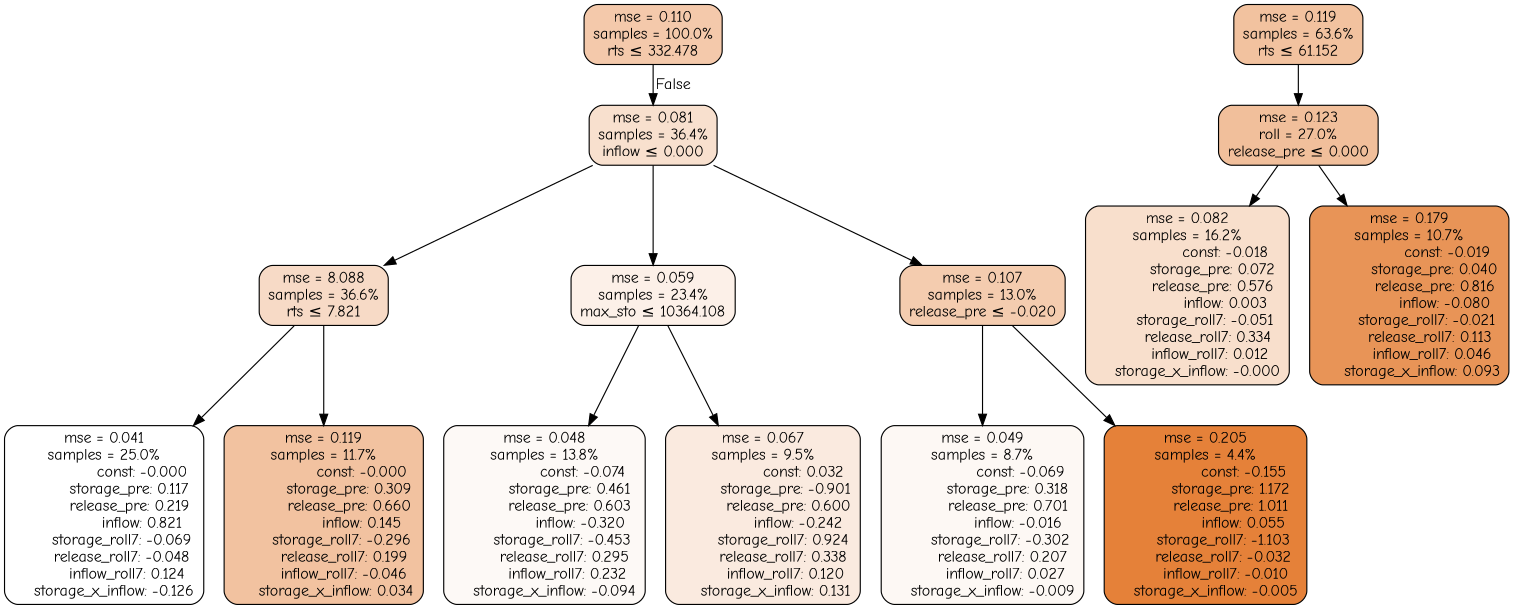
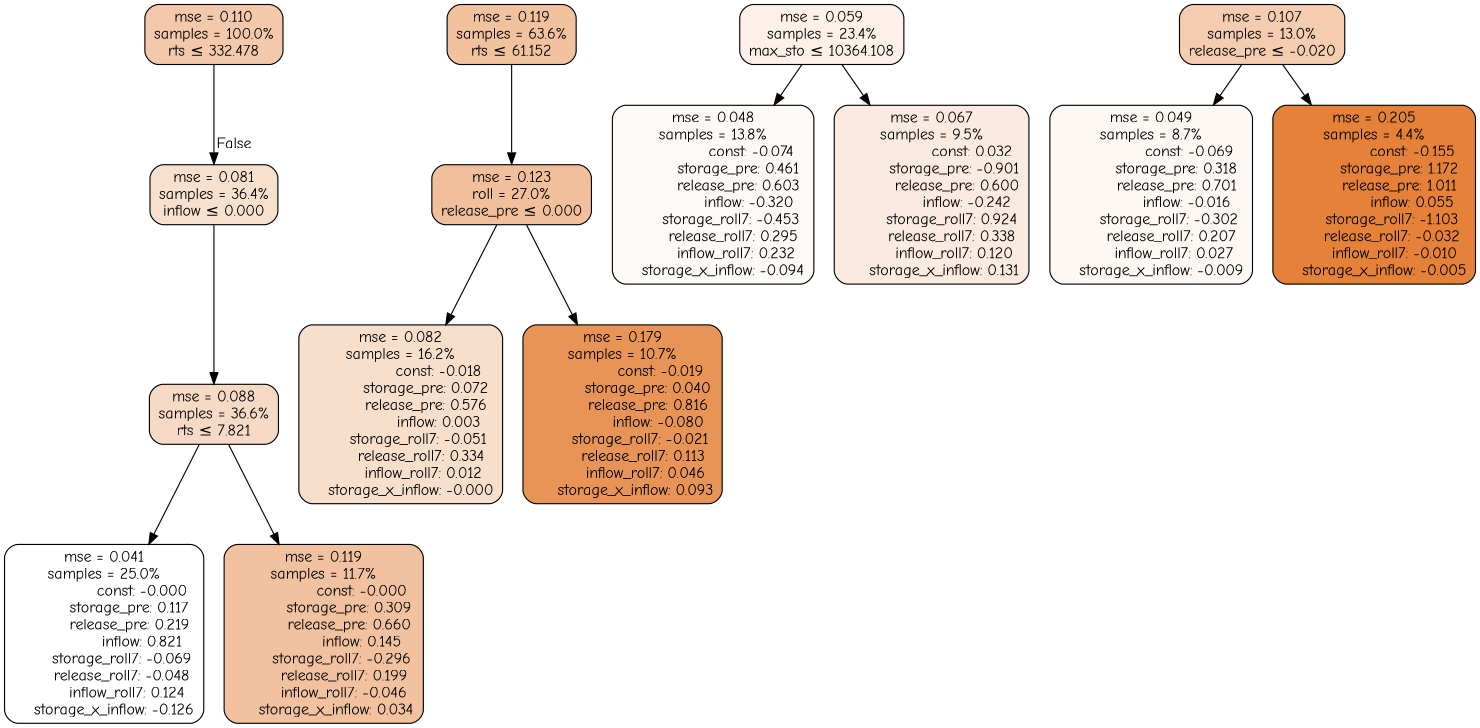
(653, 209) -> none
(813, 213) -> none
(324, 295) -> (214, 414)
